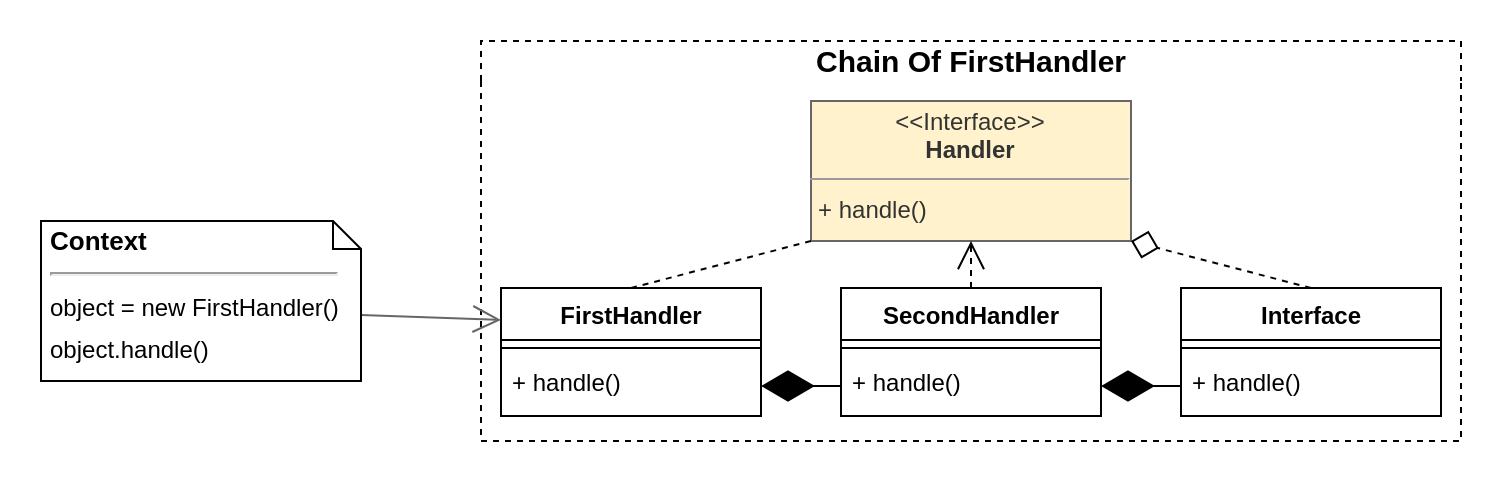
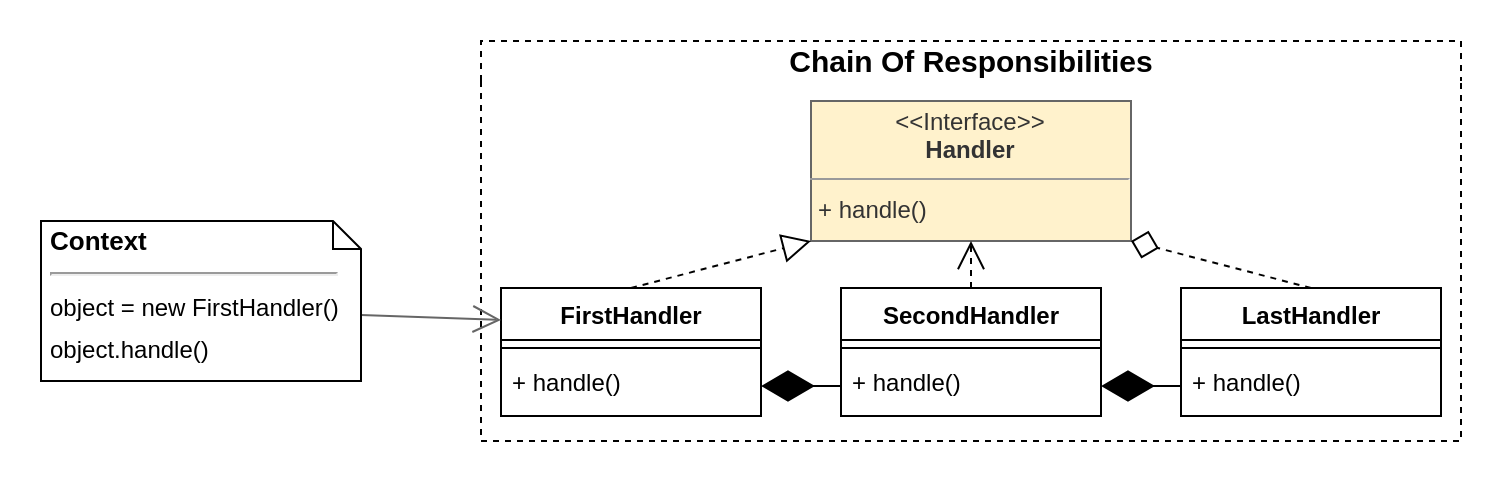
(972, 61) -> (972, 61)
(795, 245) -> (782, 249)
(1312, 317) -> (1312, 317)
